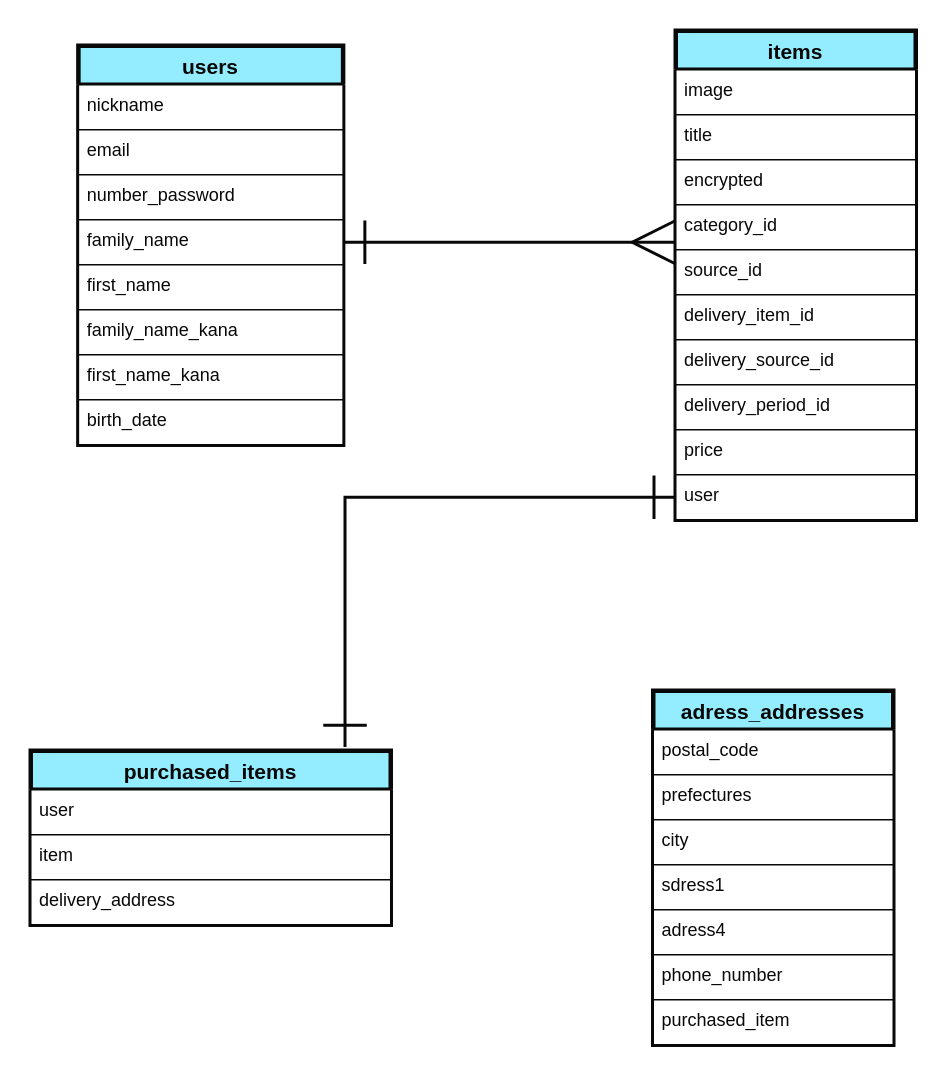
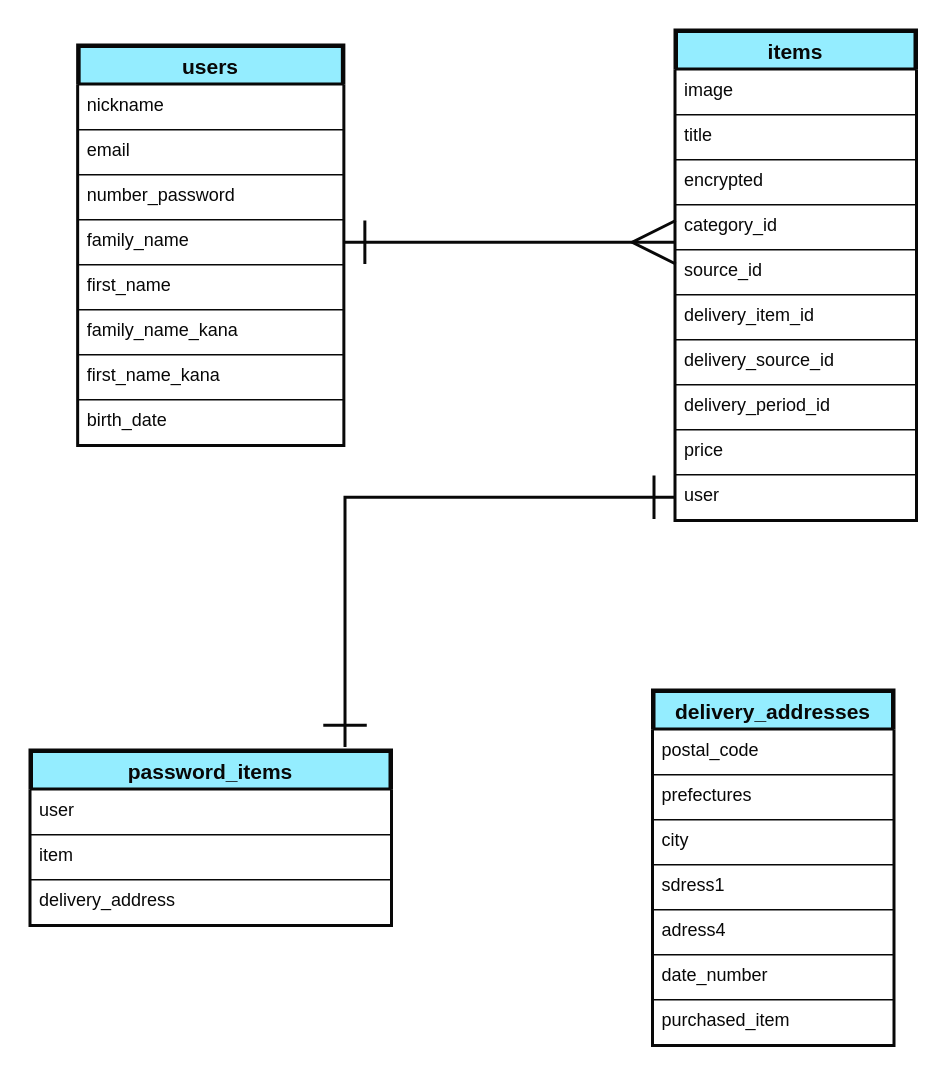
(773, 712) -> (773, 712)
(210, 772) -> (210, 772)
(722, 975) -> (717, 975)
